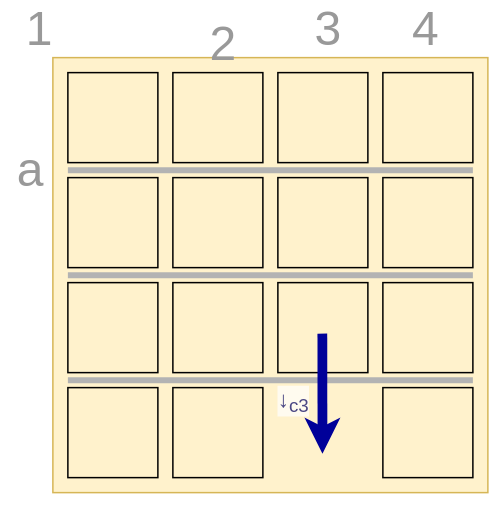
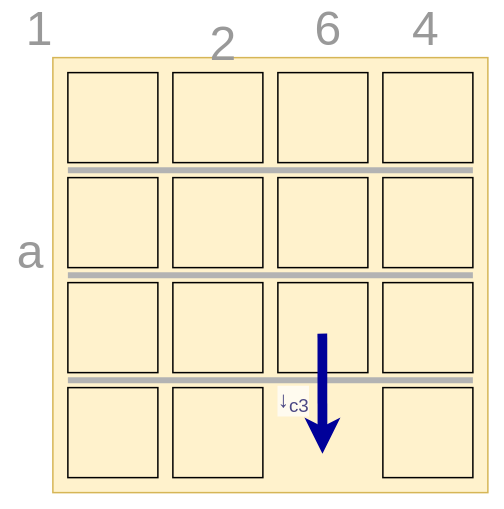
(328, 29) -> (328, 29)
(30, 170) -> (30, 252)
